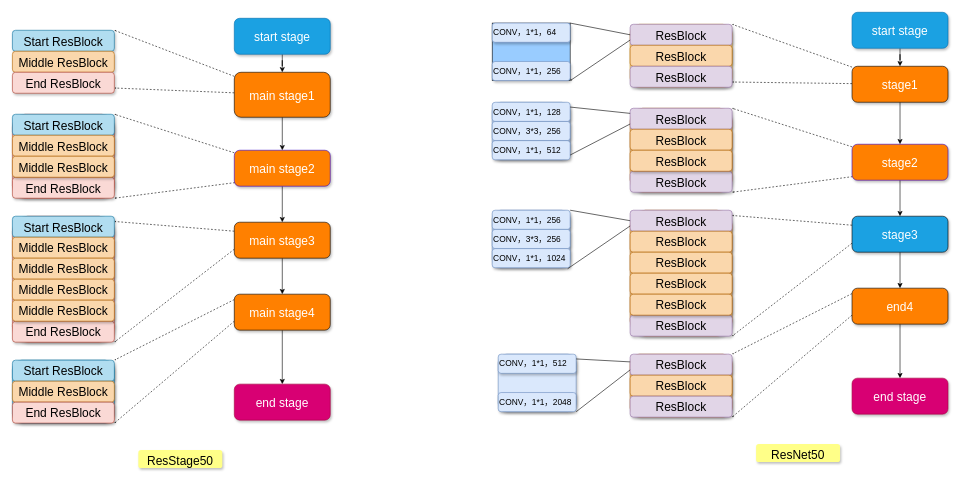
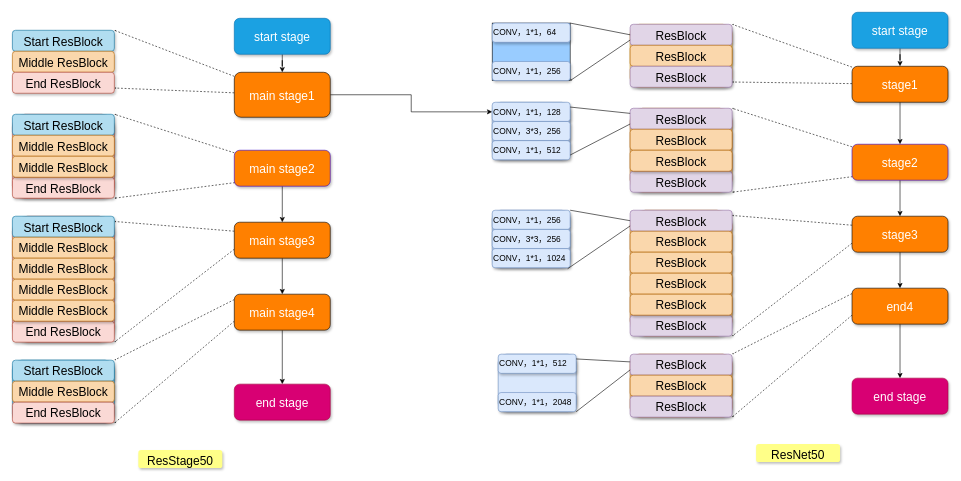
(282, 144) -> (411, 111)
(900, 234) -> (900, 234)
